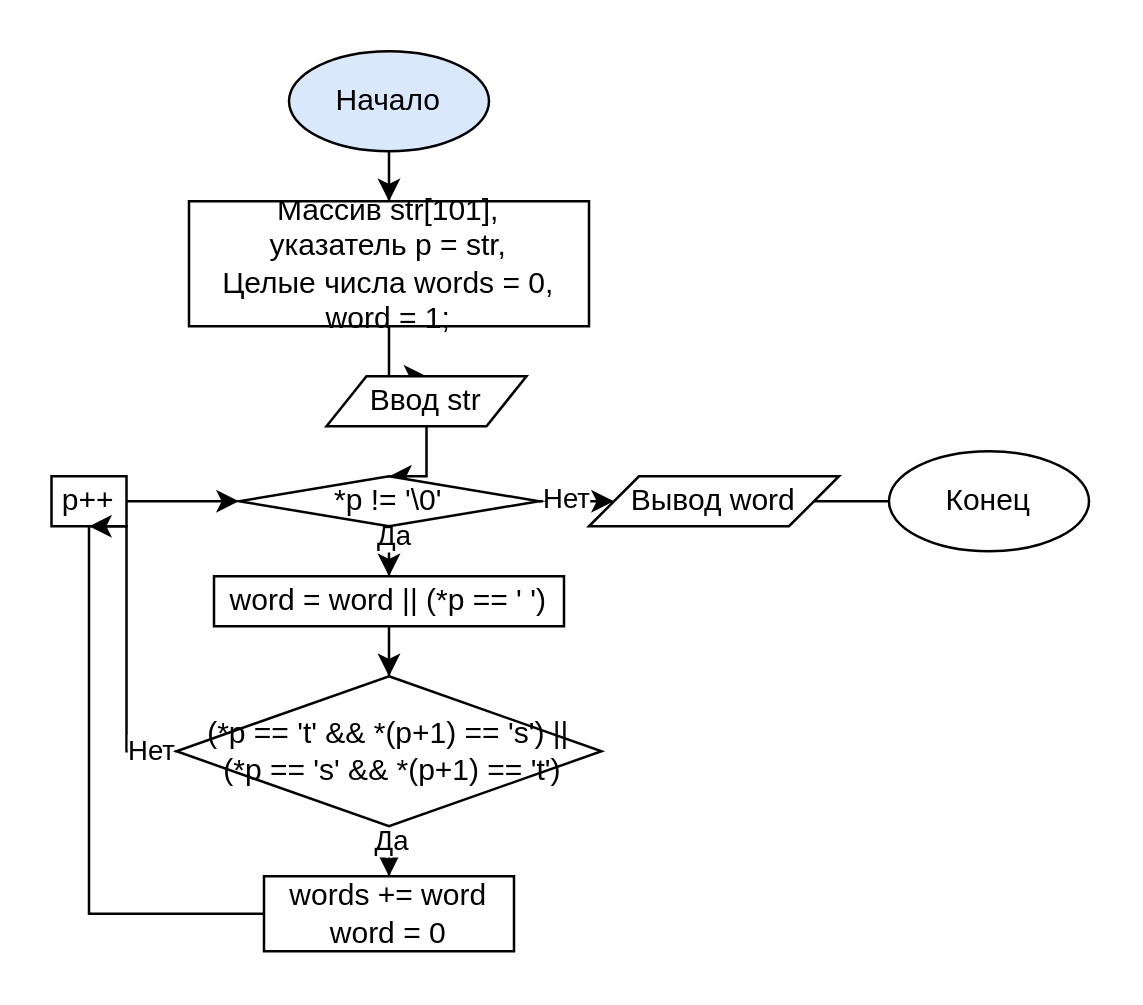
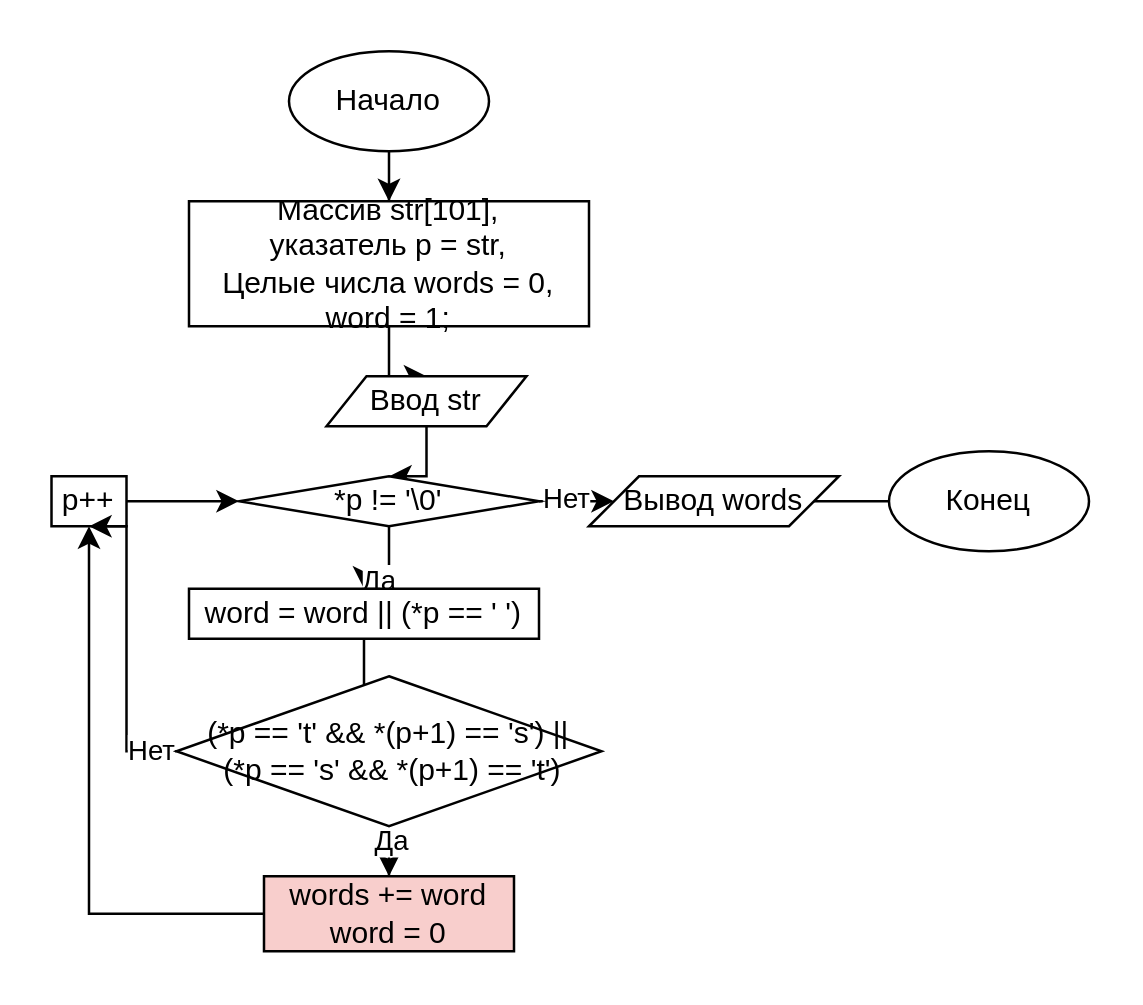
(389, 101) -> (389, 101)
(714, 501) -> (714, 501)
(89, 537) -> (89, 544)
(389, 601) -> (364, 614)
(389, 914) -> (389, 914)
